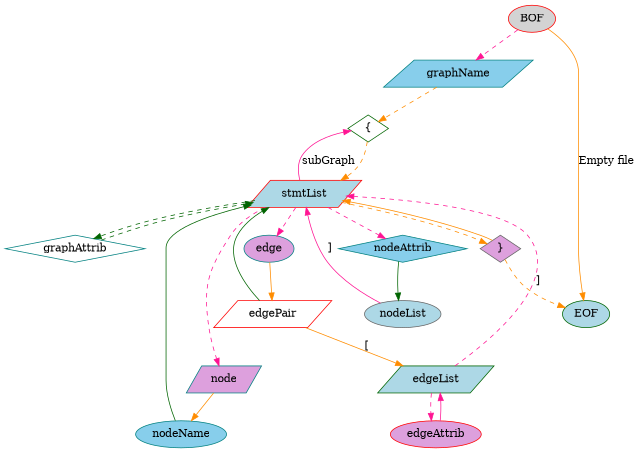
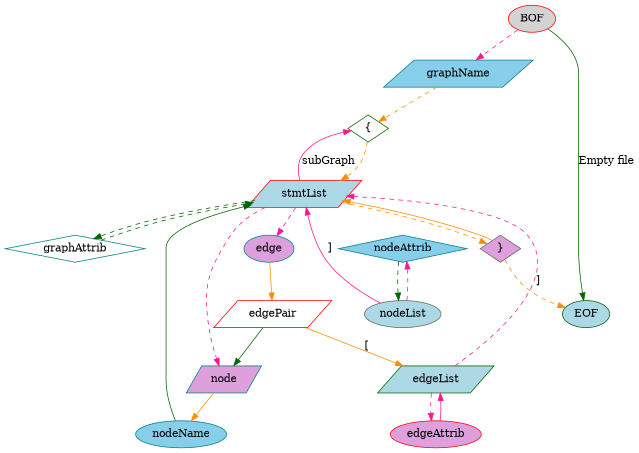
(579, 155) -> (579, 155)
(353, 221) -> (408, 285)
(234, 254) -> (251, 344)
(398, 277) -> (398, 277)
